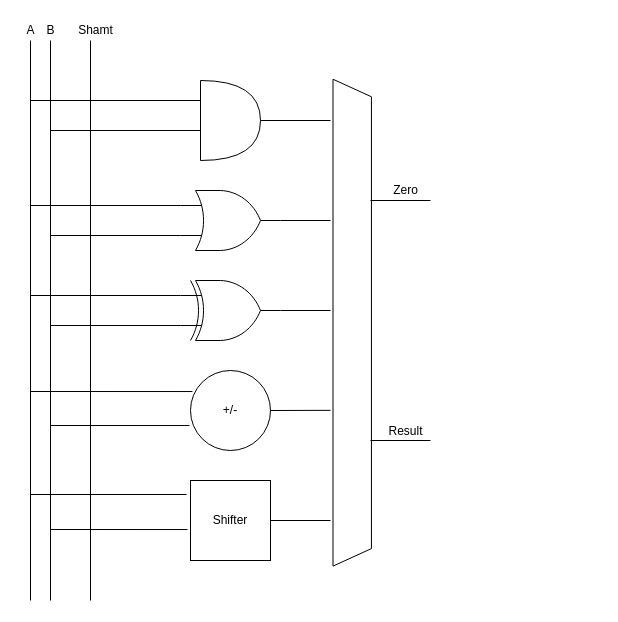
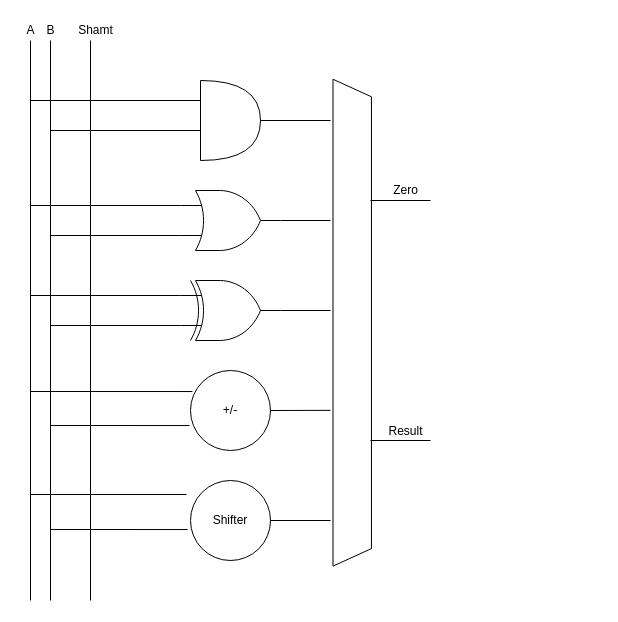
(231, 521) -> (231, 521)
